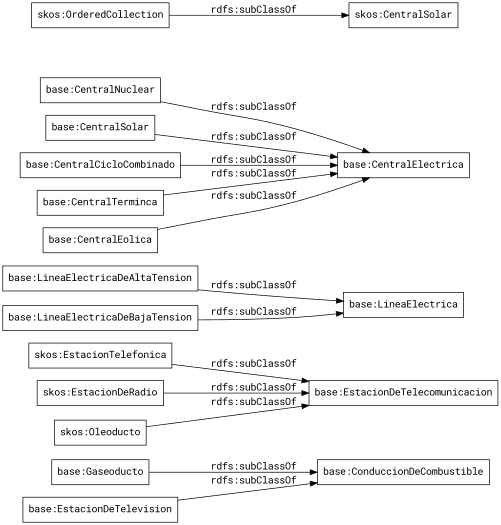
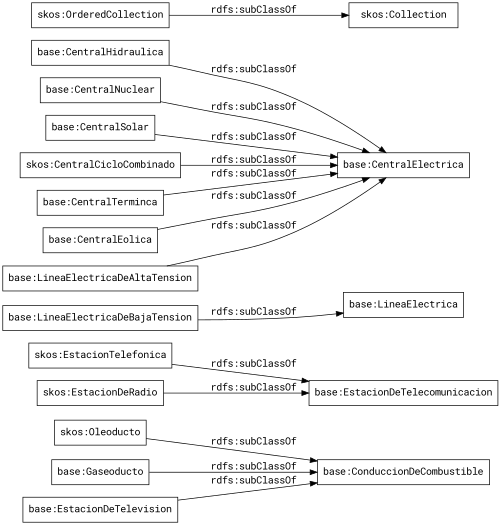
(403, 15) -> (403, 15)
none -> (100, 53)
(100, 165) -> (100, 165)
(267, 296) -> (279, 238)
(224, 417) -> (228, 449)
